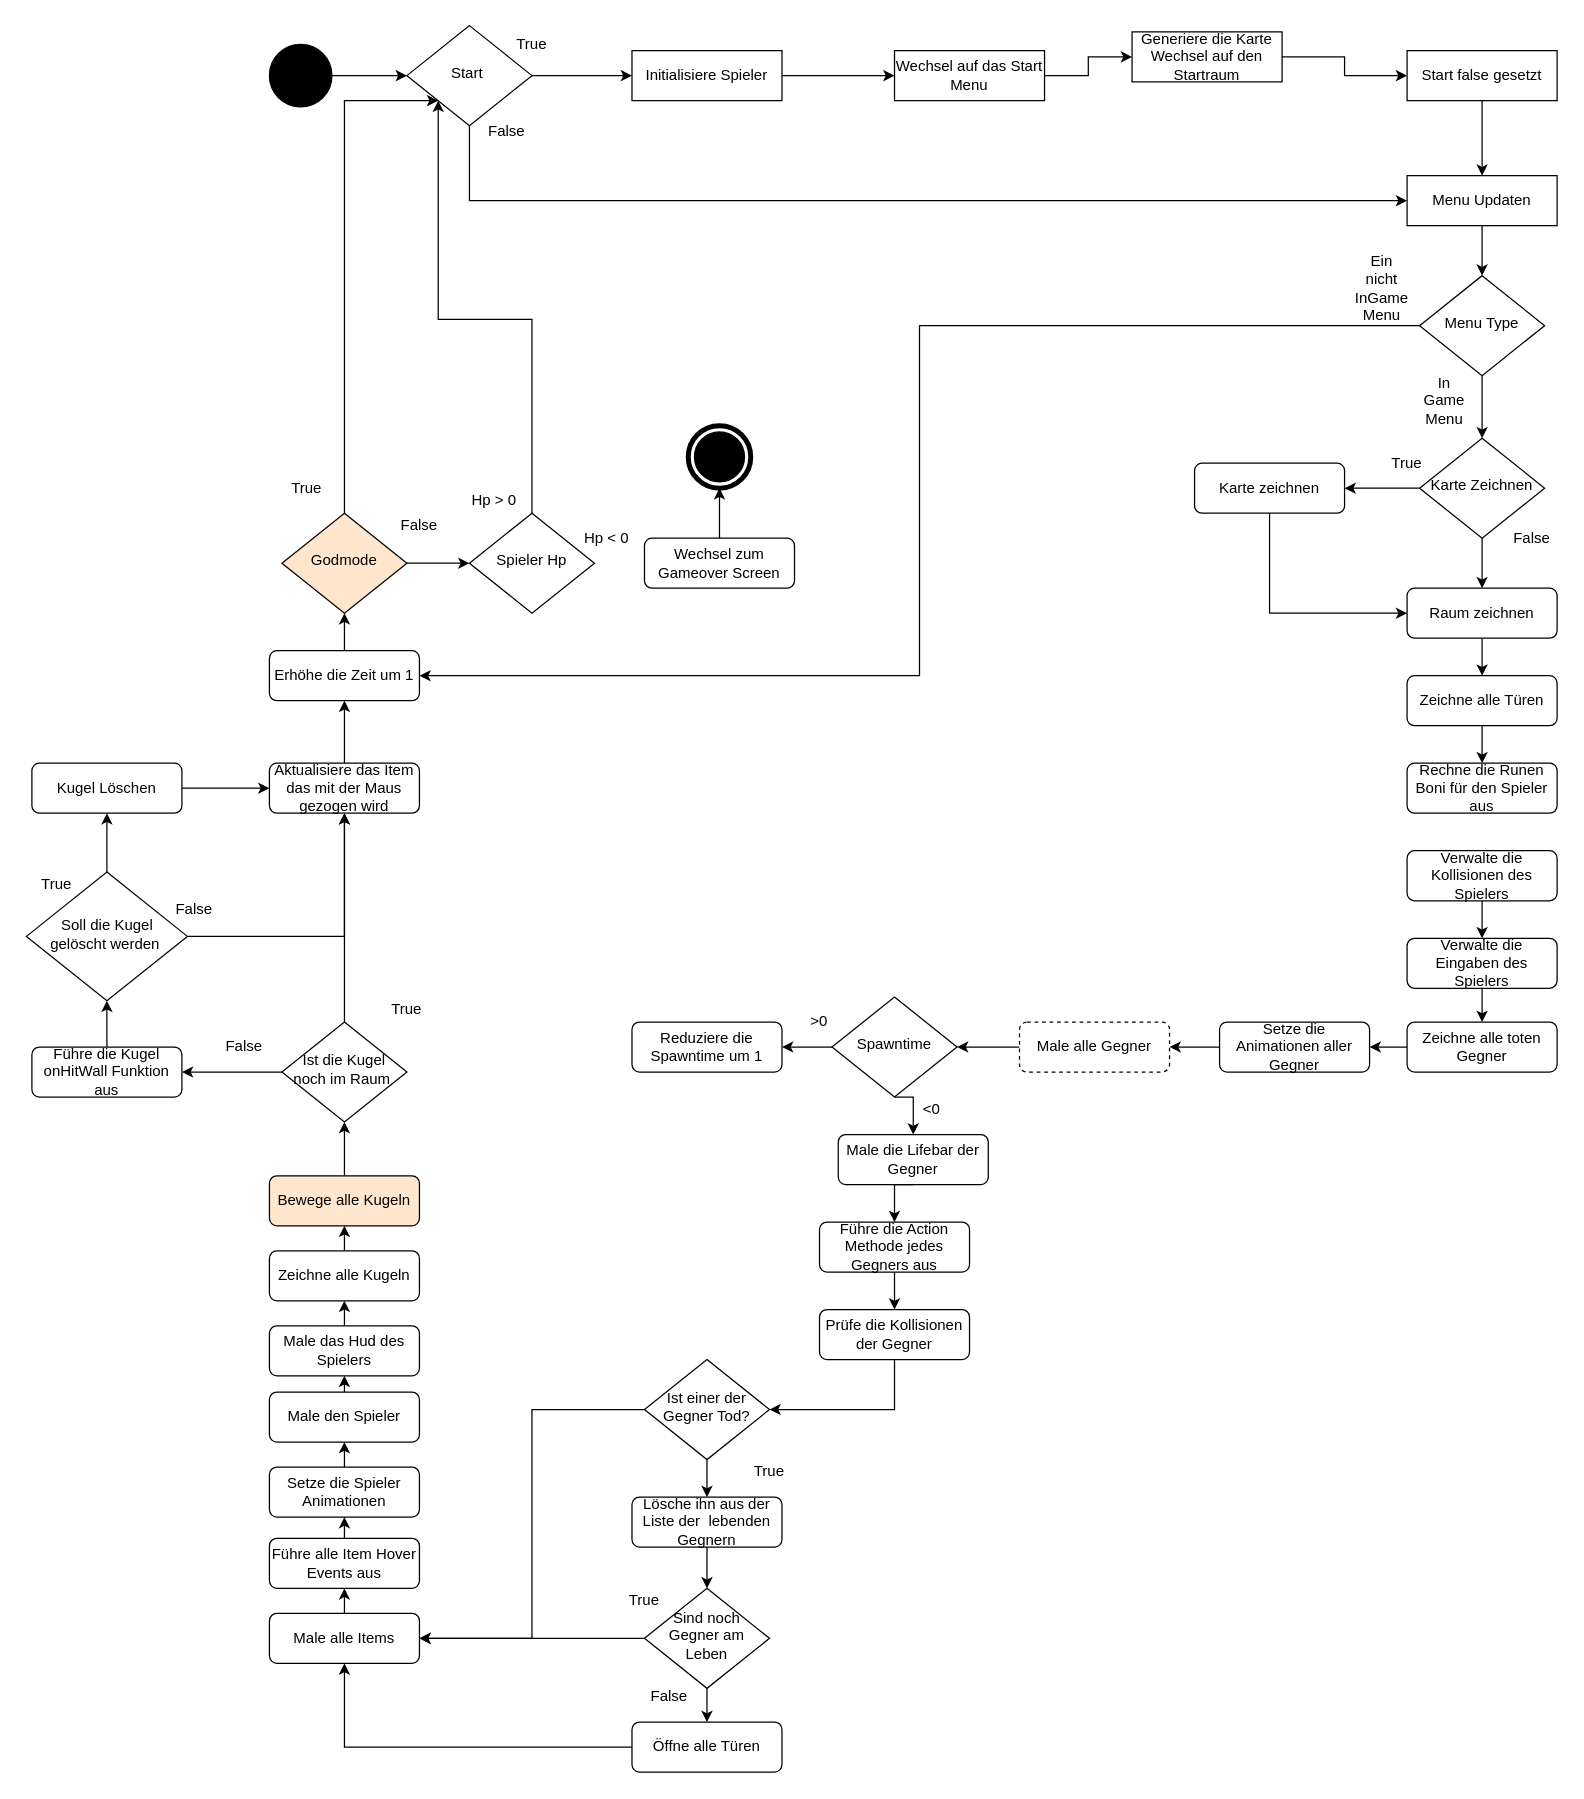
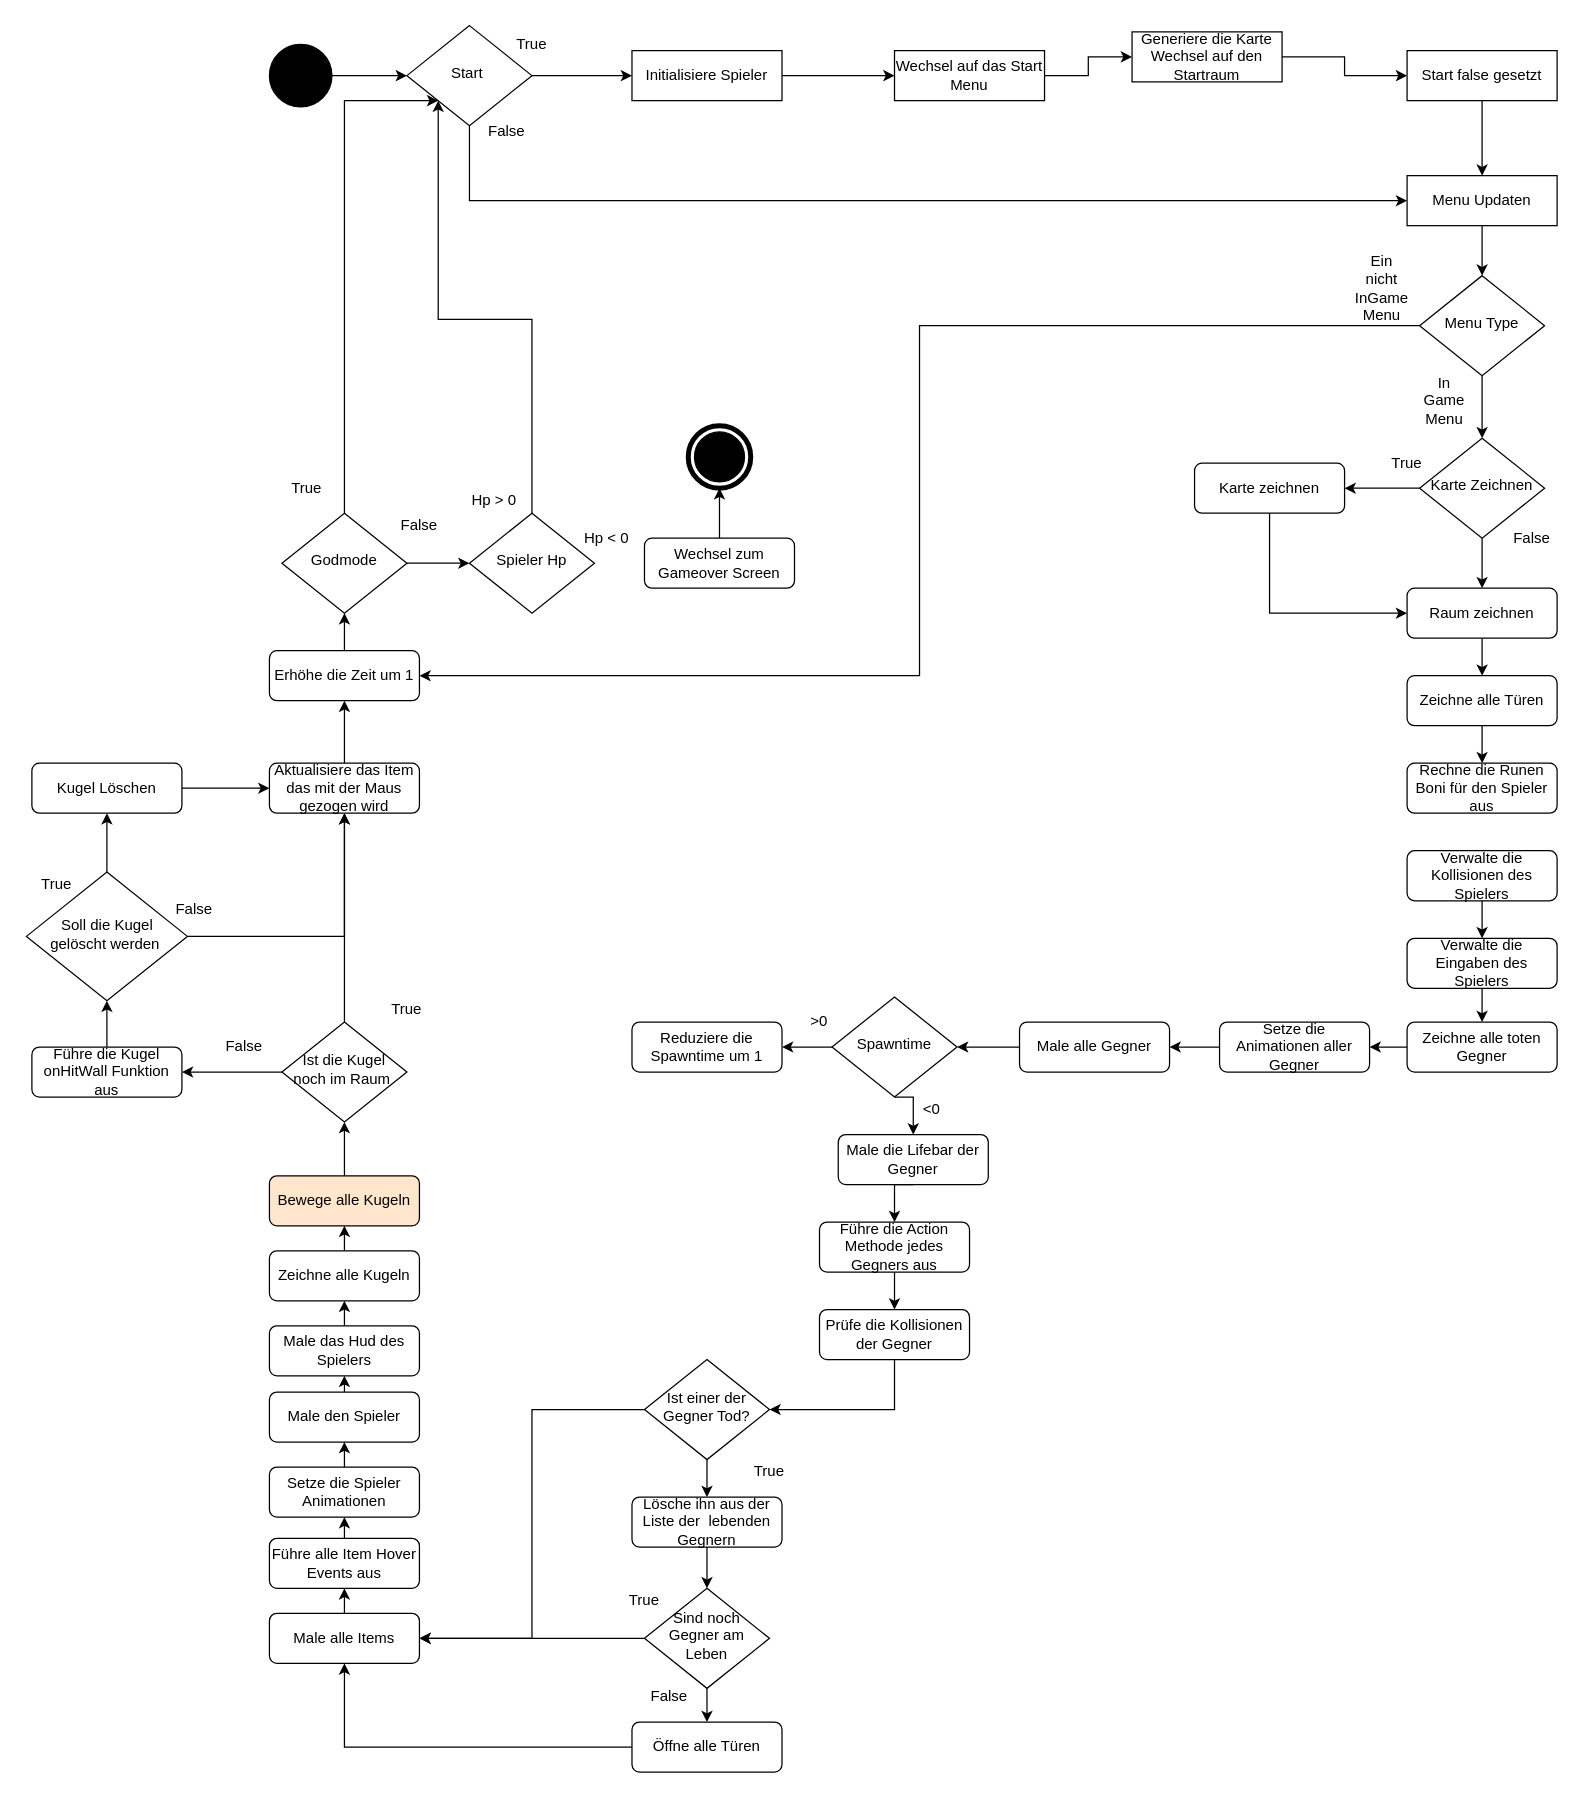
(344, 563) -> (344, 563)
(1094, 1047) -> (1094, 1047)
